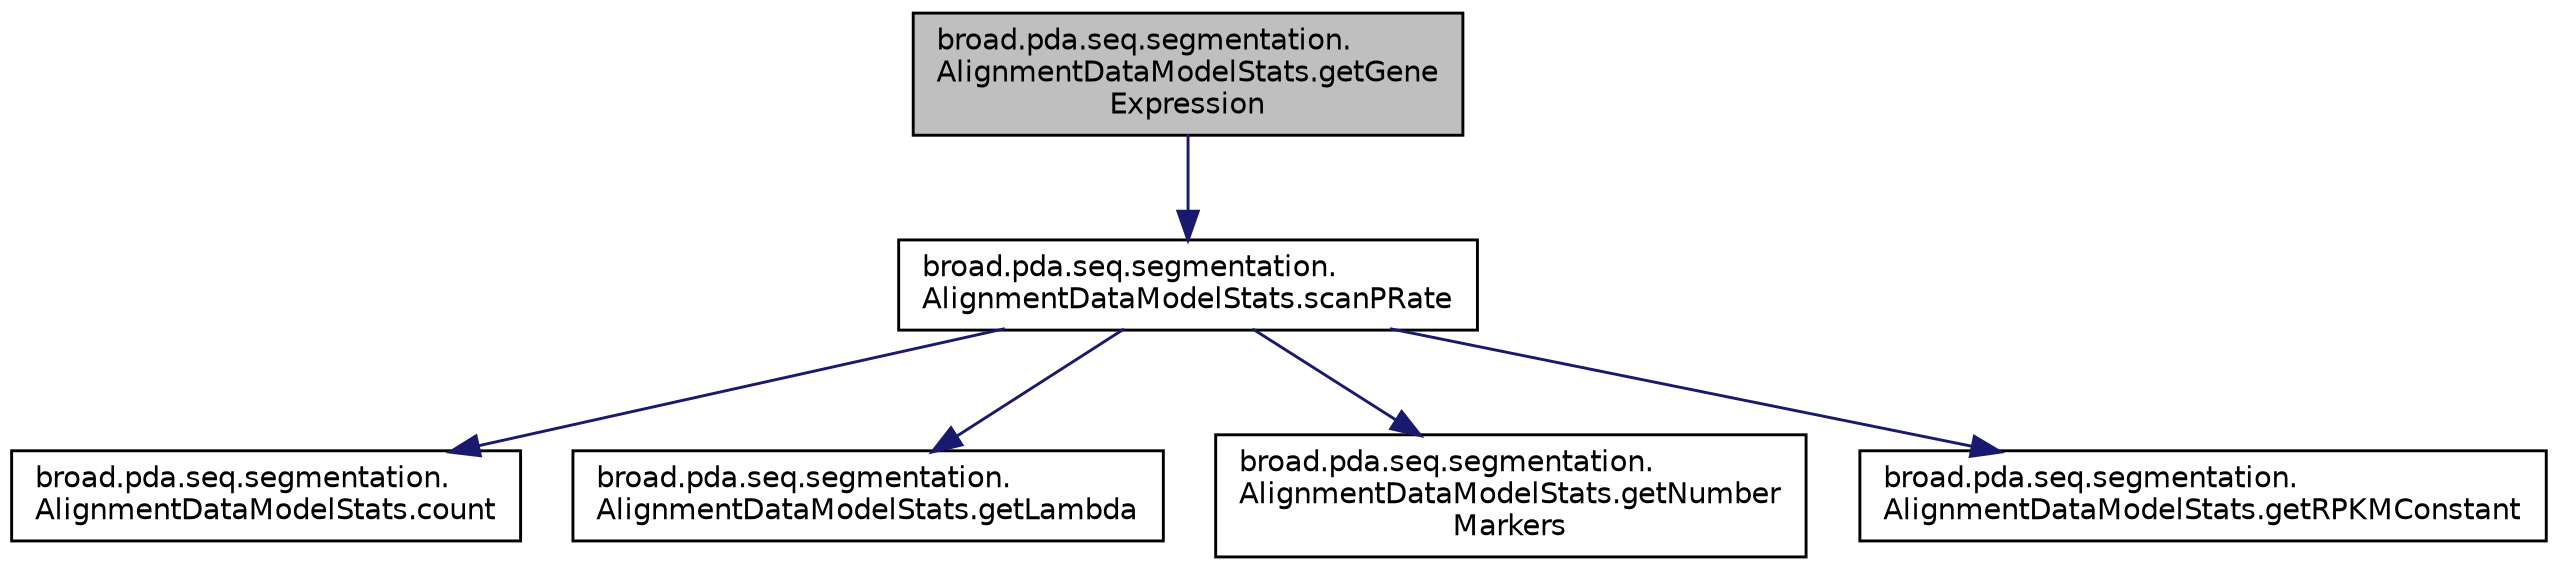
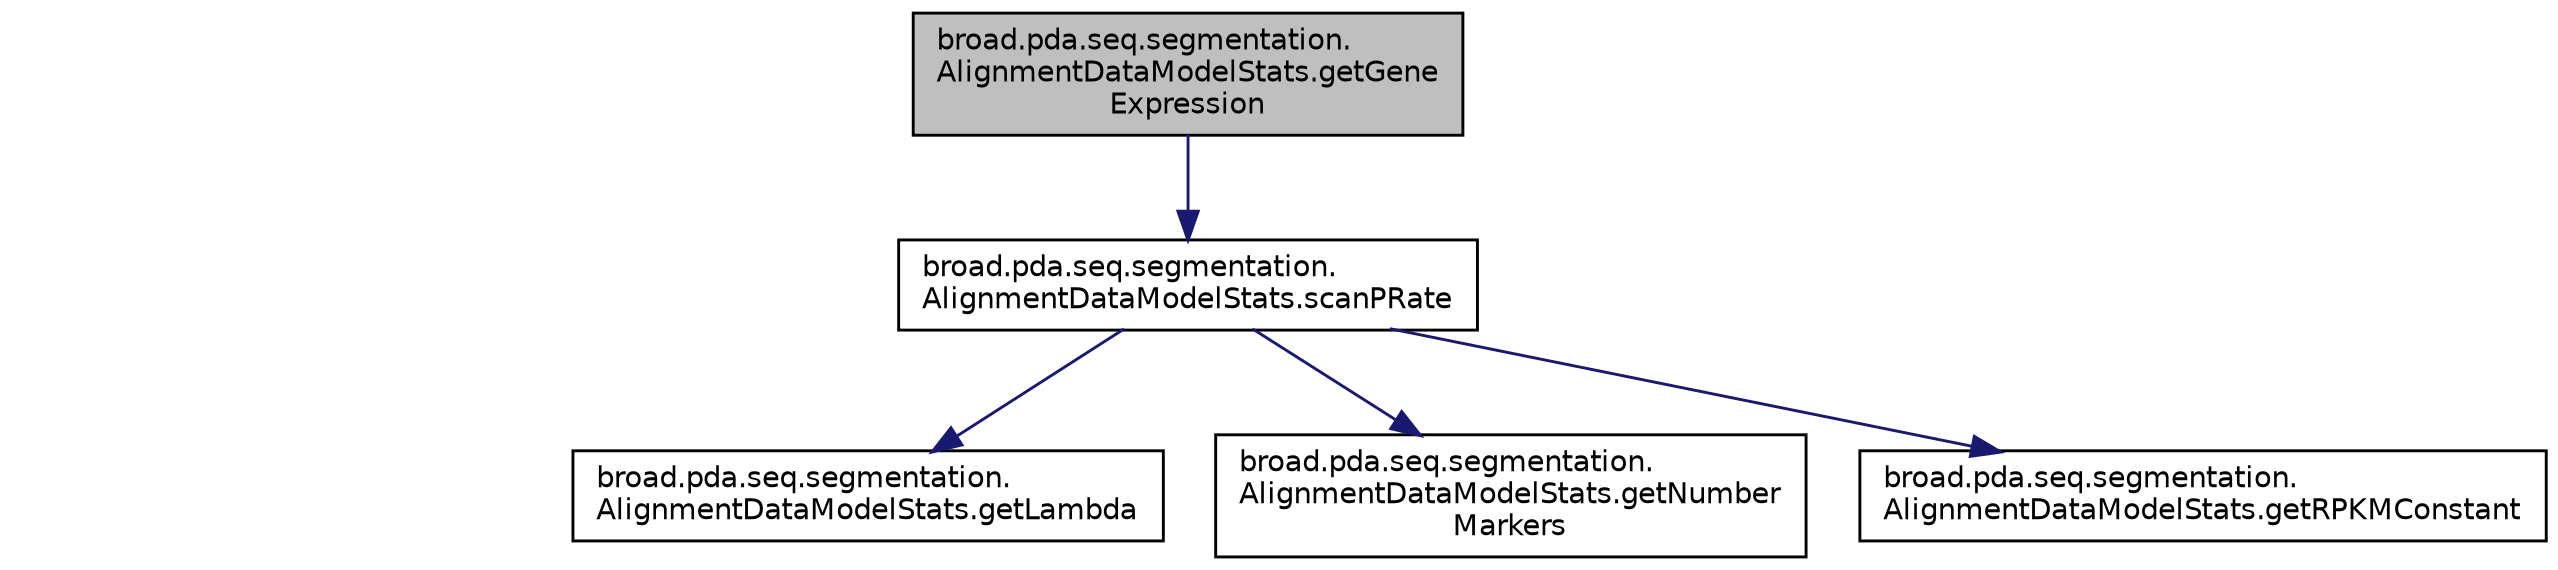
(266, 496) -> none
